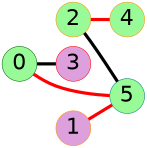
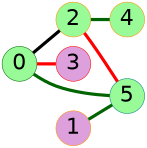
(100, 20) -> (100, 20)
none -> (46, 42)
(101, 57) -> (101, 57)
(46, 64) -> (46, 64)
(70, 90) -> (70, 90)
(100, 112) -> (100, 112)
